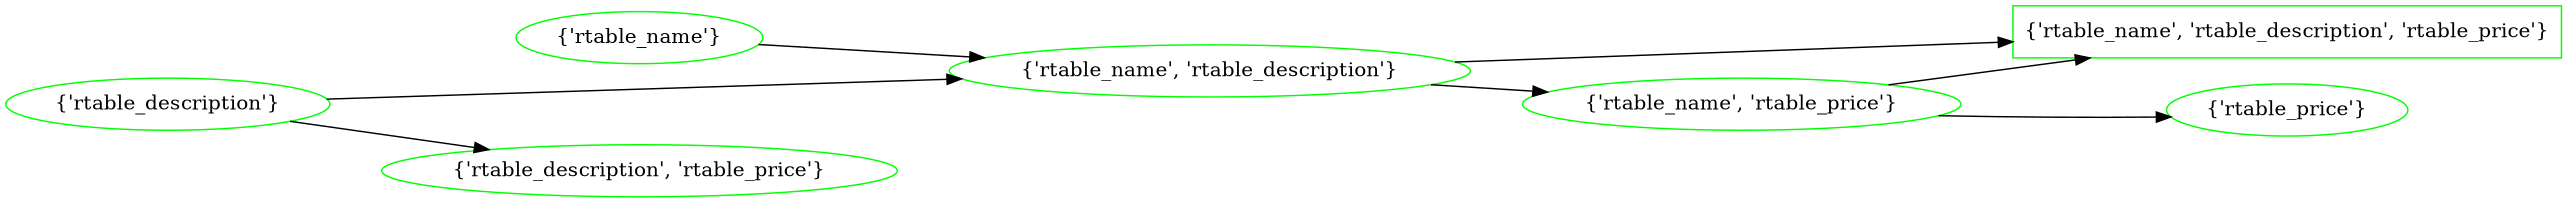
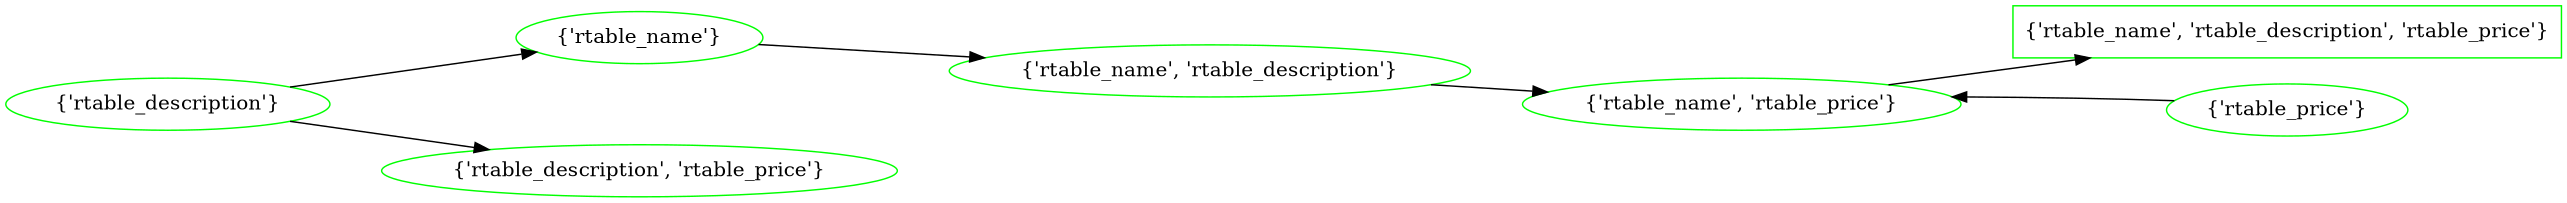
(1727, 52) -> none
(637, 89) -> (406, 71)
(2047, 117) -> (2071, 98)
